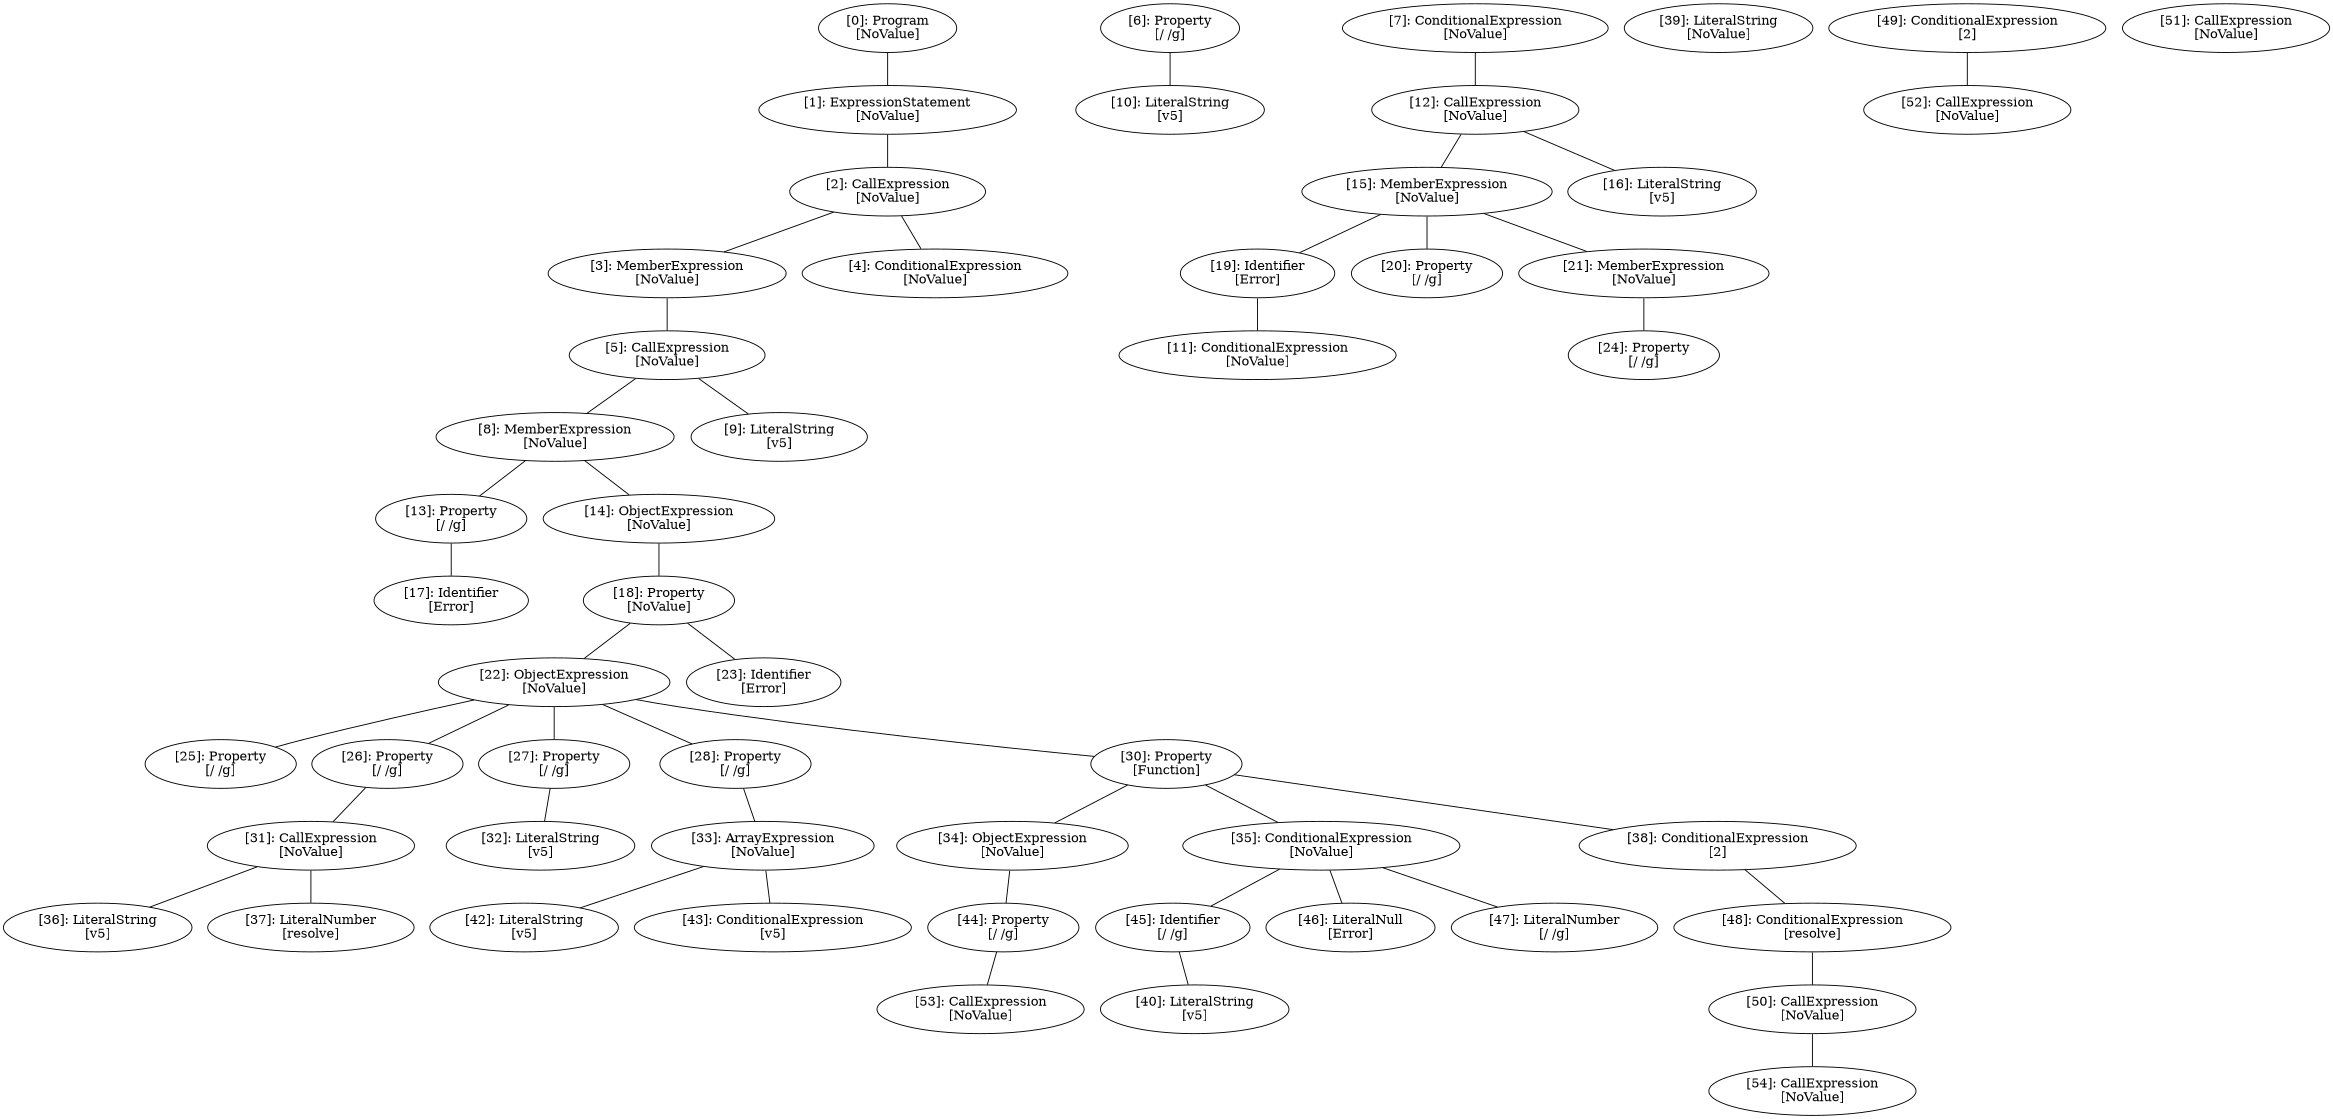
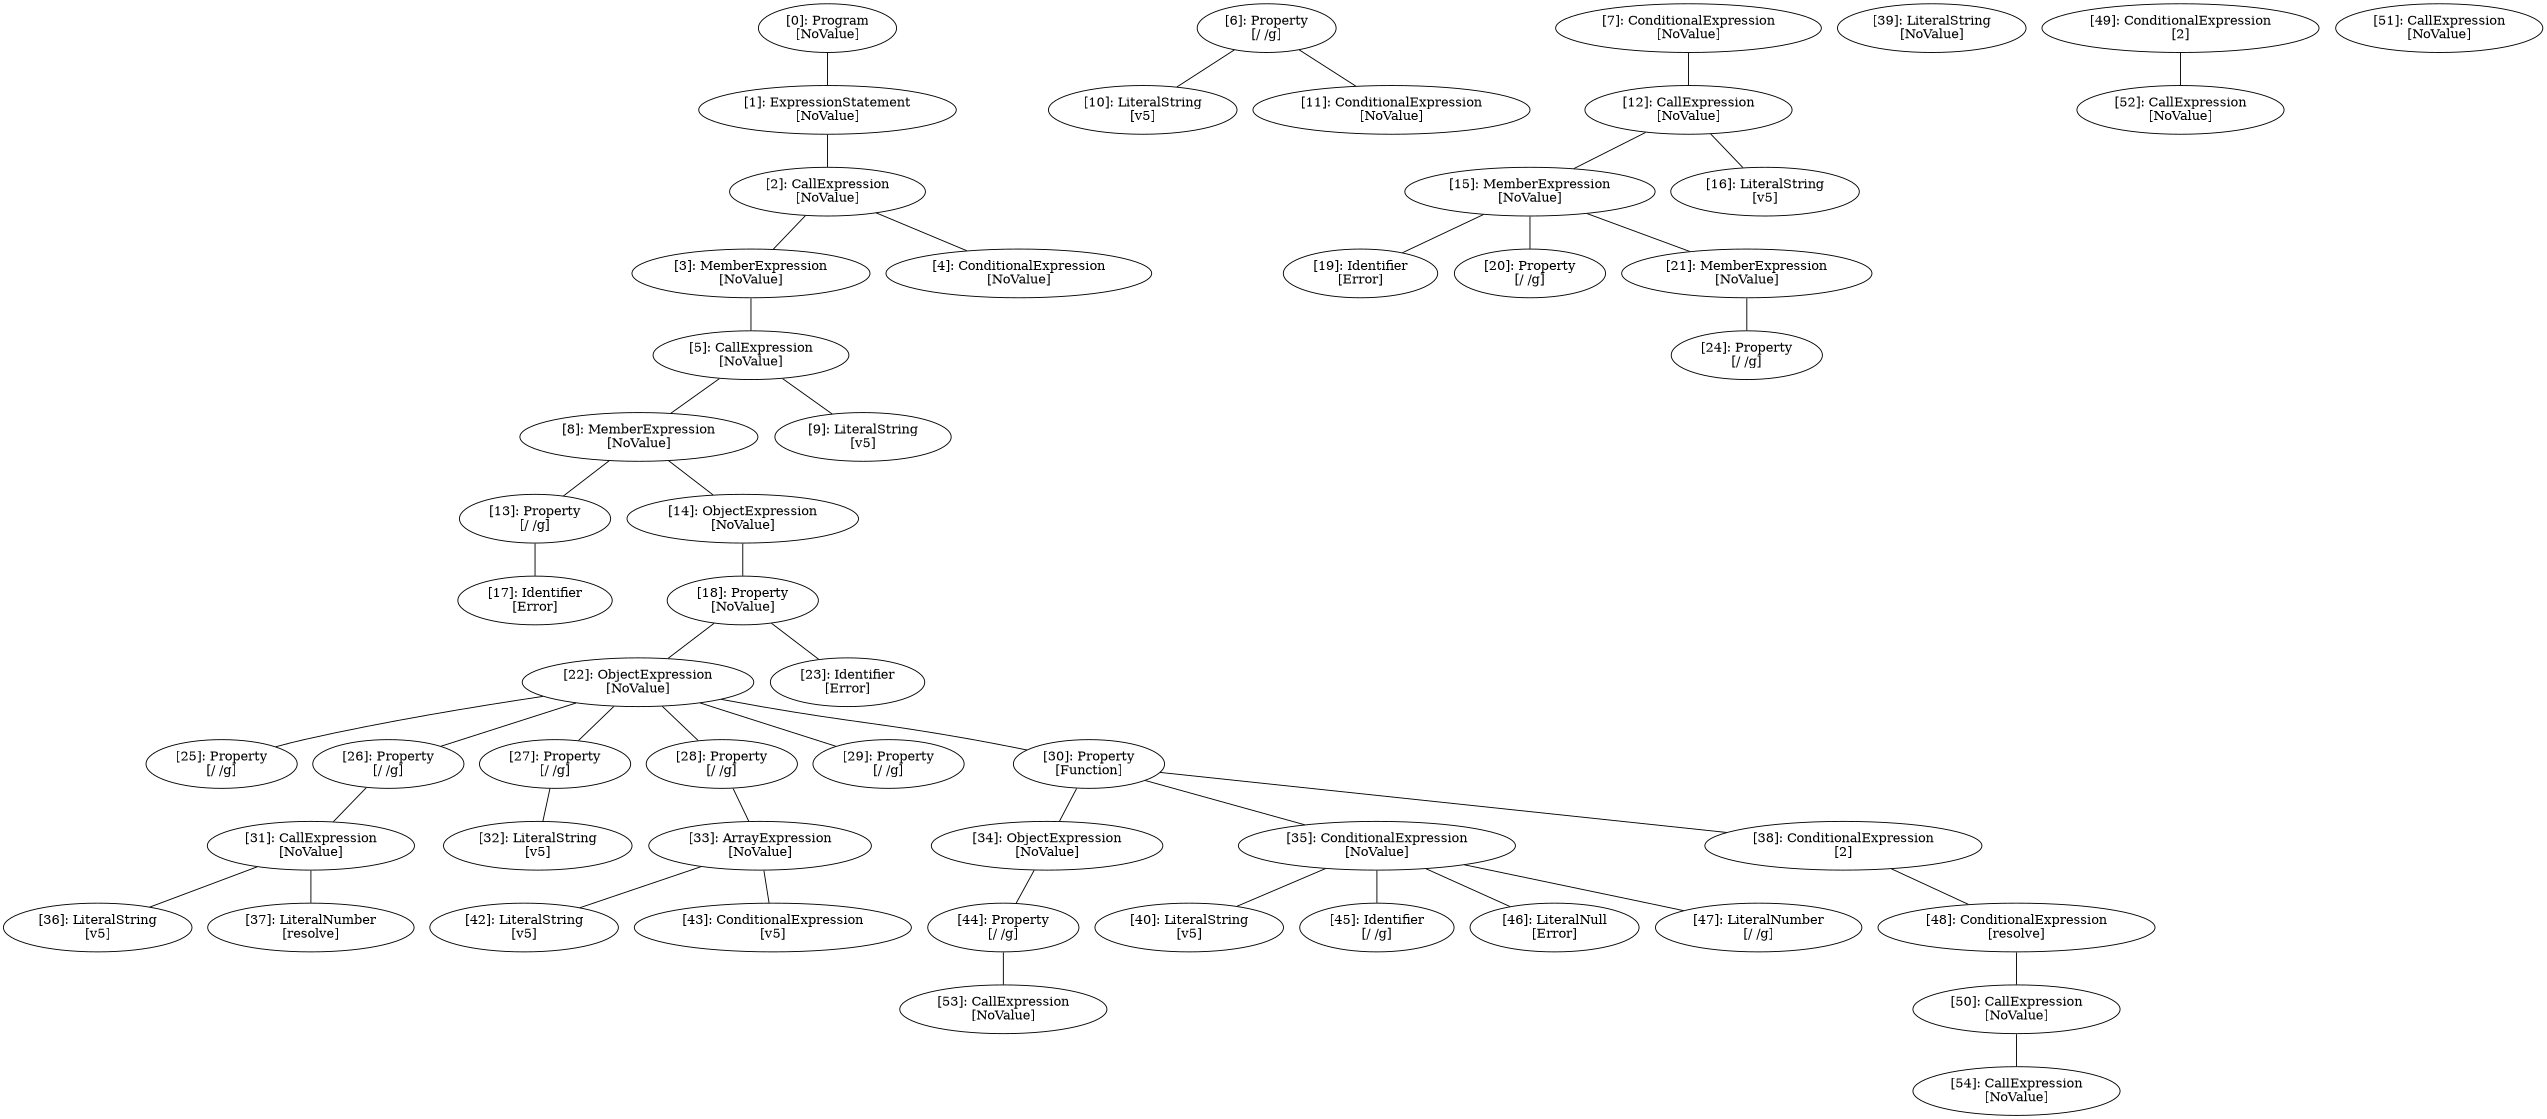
(1258, 314) -> (1327, 68)
none -> (889, 764)
(1184, 968) -> (1281, 887)
